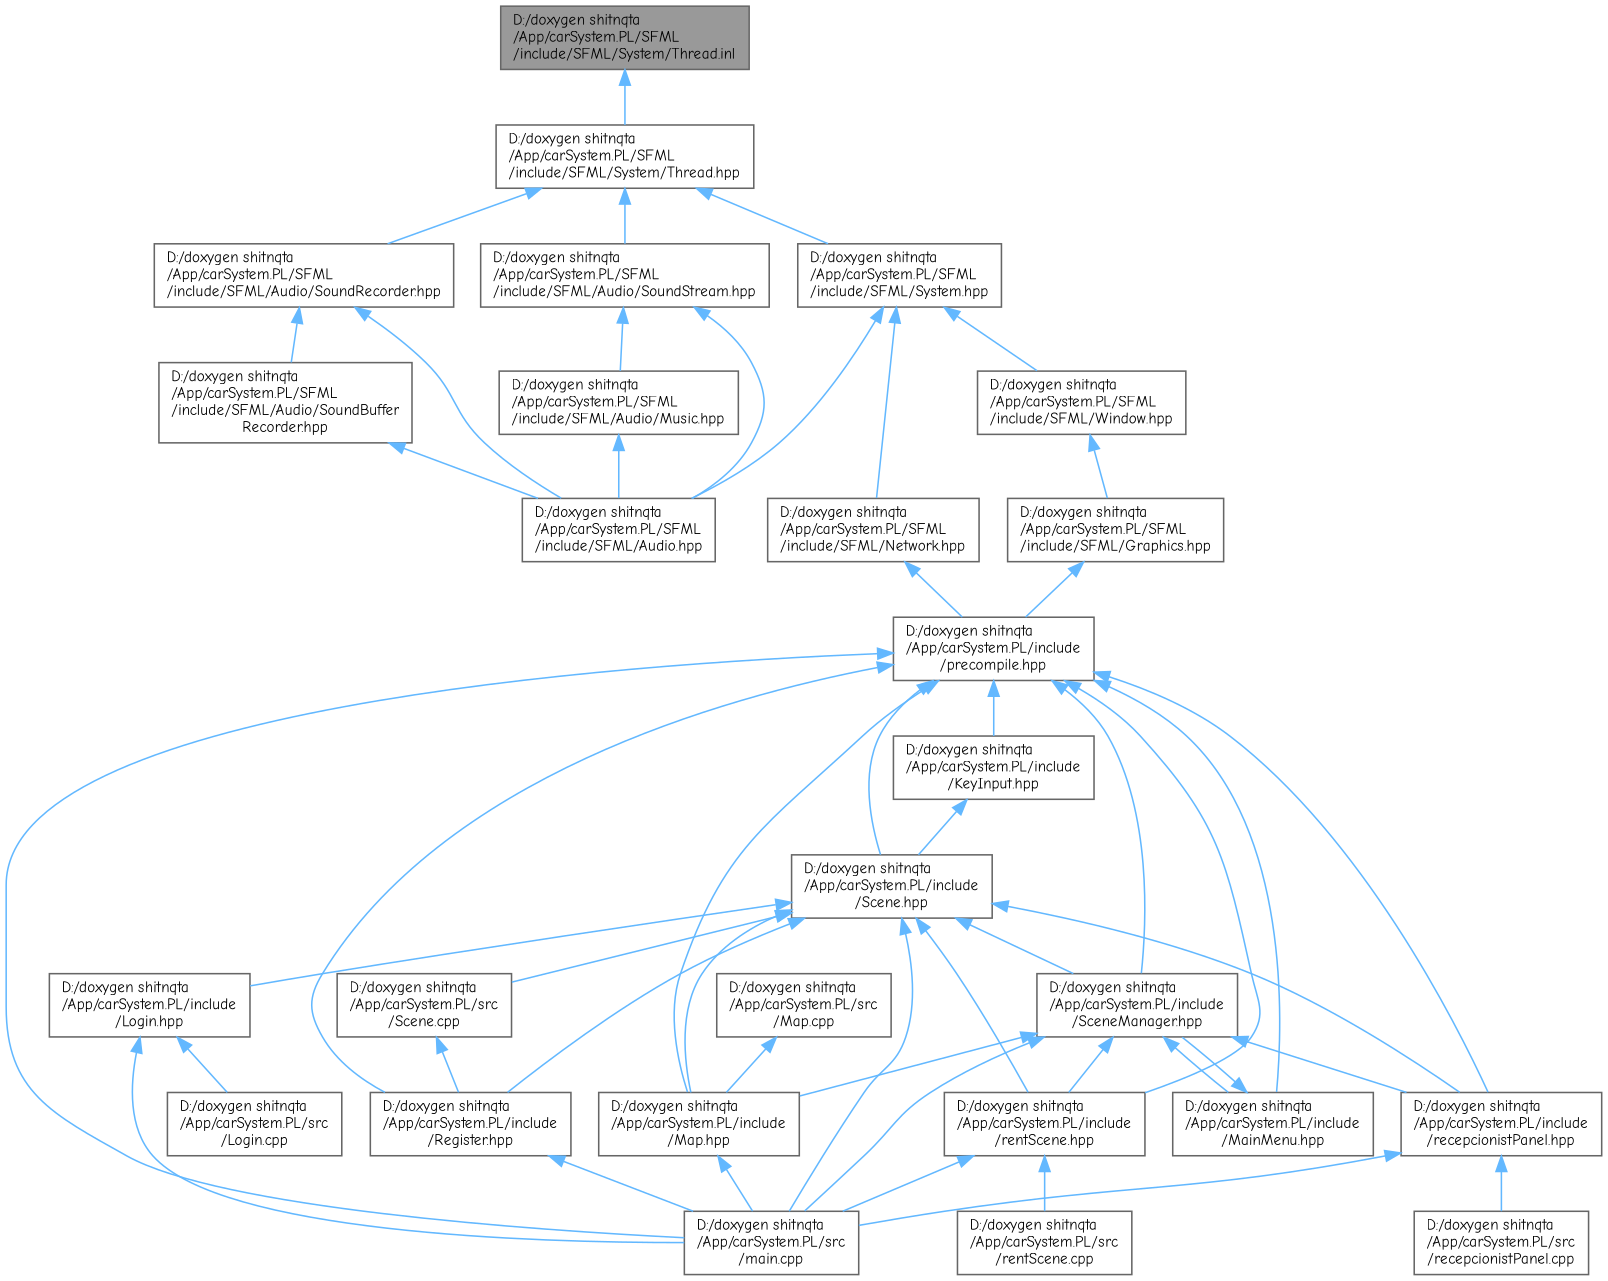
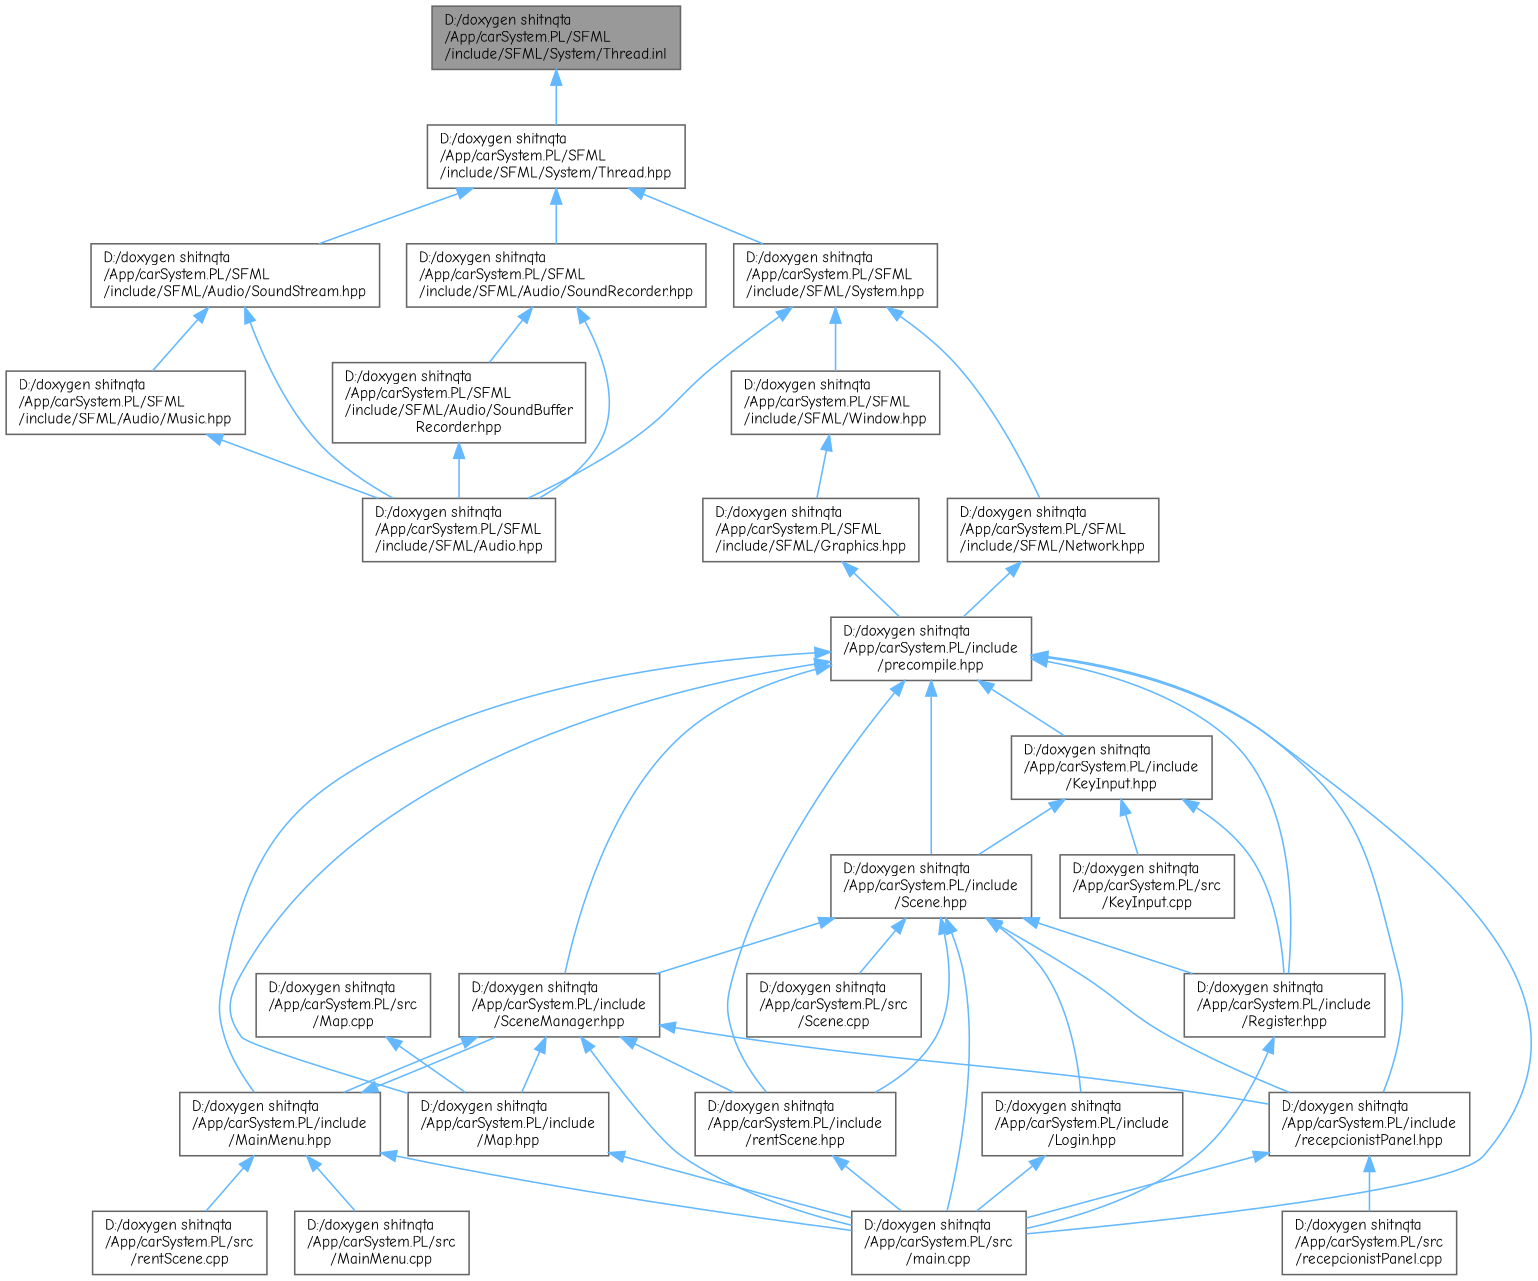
none -> (1147, 886)
(696, 985) -> none
(450, 1072) -> (1262, 878)
(255, 1124) -> none
(1045, 1188) -> (225, 1189)
none -> (623, 1197)
none -> (382, 1243)
